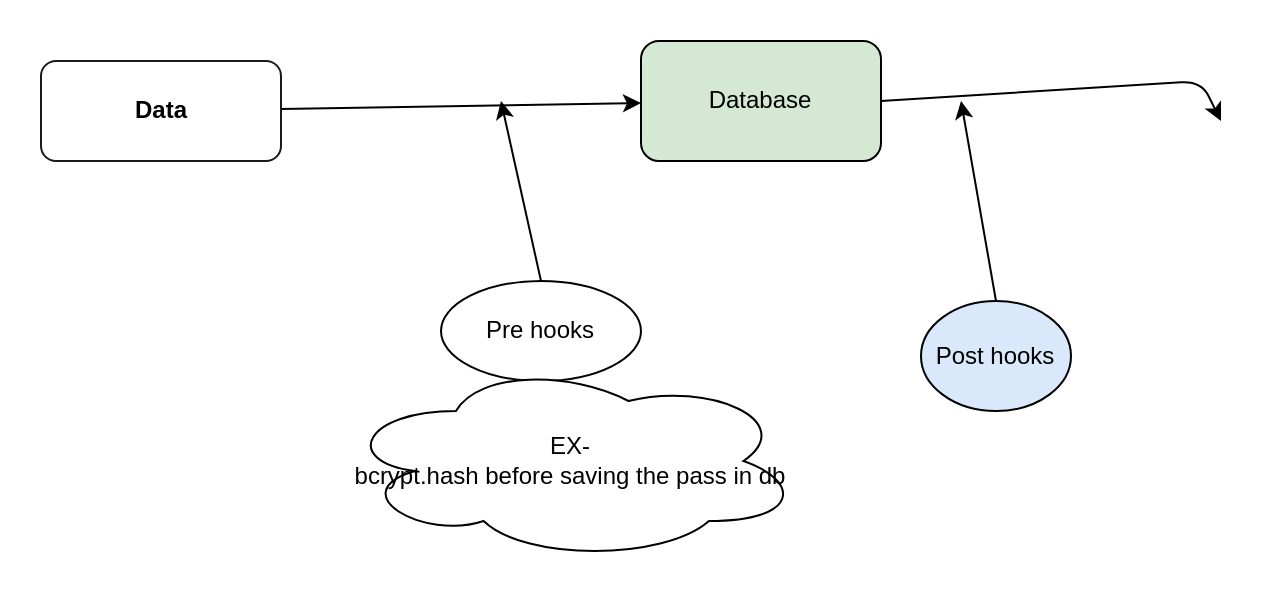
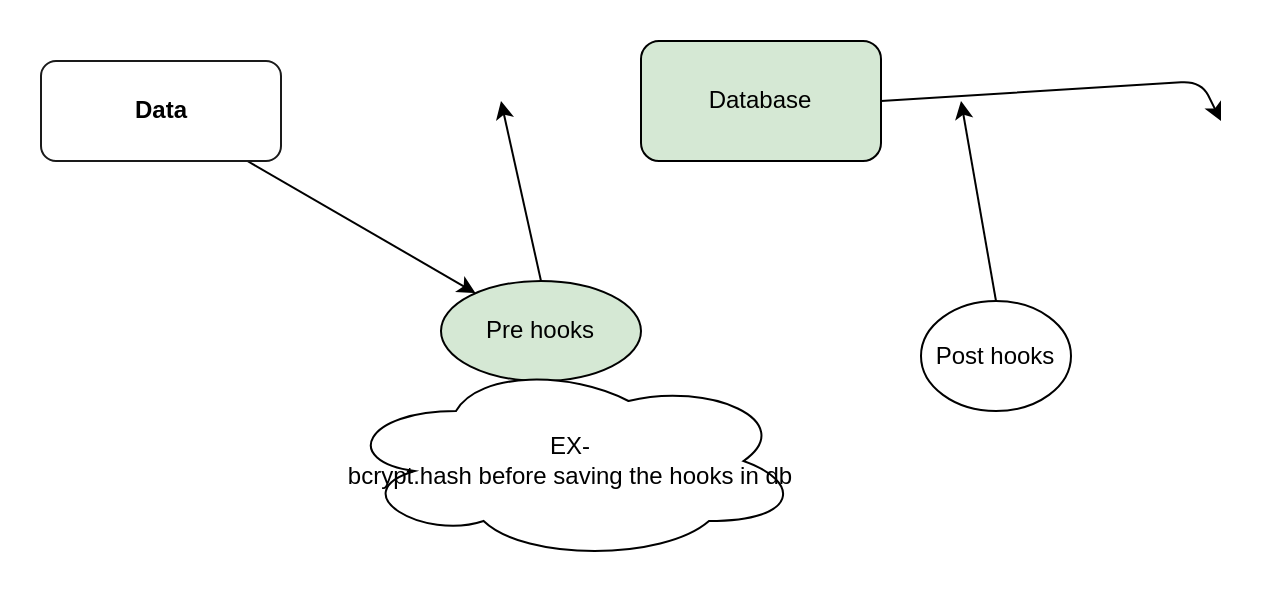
(454, 106) -> (356, 224)
(541, 331) -> (541, 331)
(996, 356) -> (996, 356)
(571, 461) -> (571, 461)
